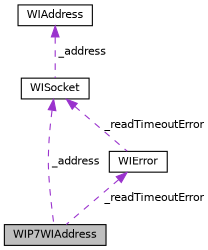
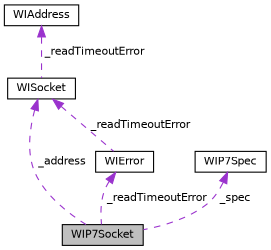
(81, 52) -> (93, 52)
none -> (231, 162)
(55, 235) -> (103, 235)
